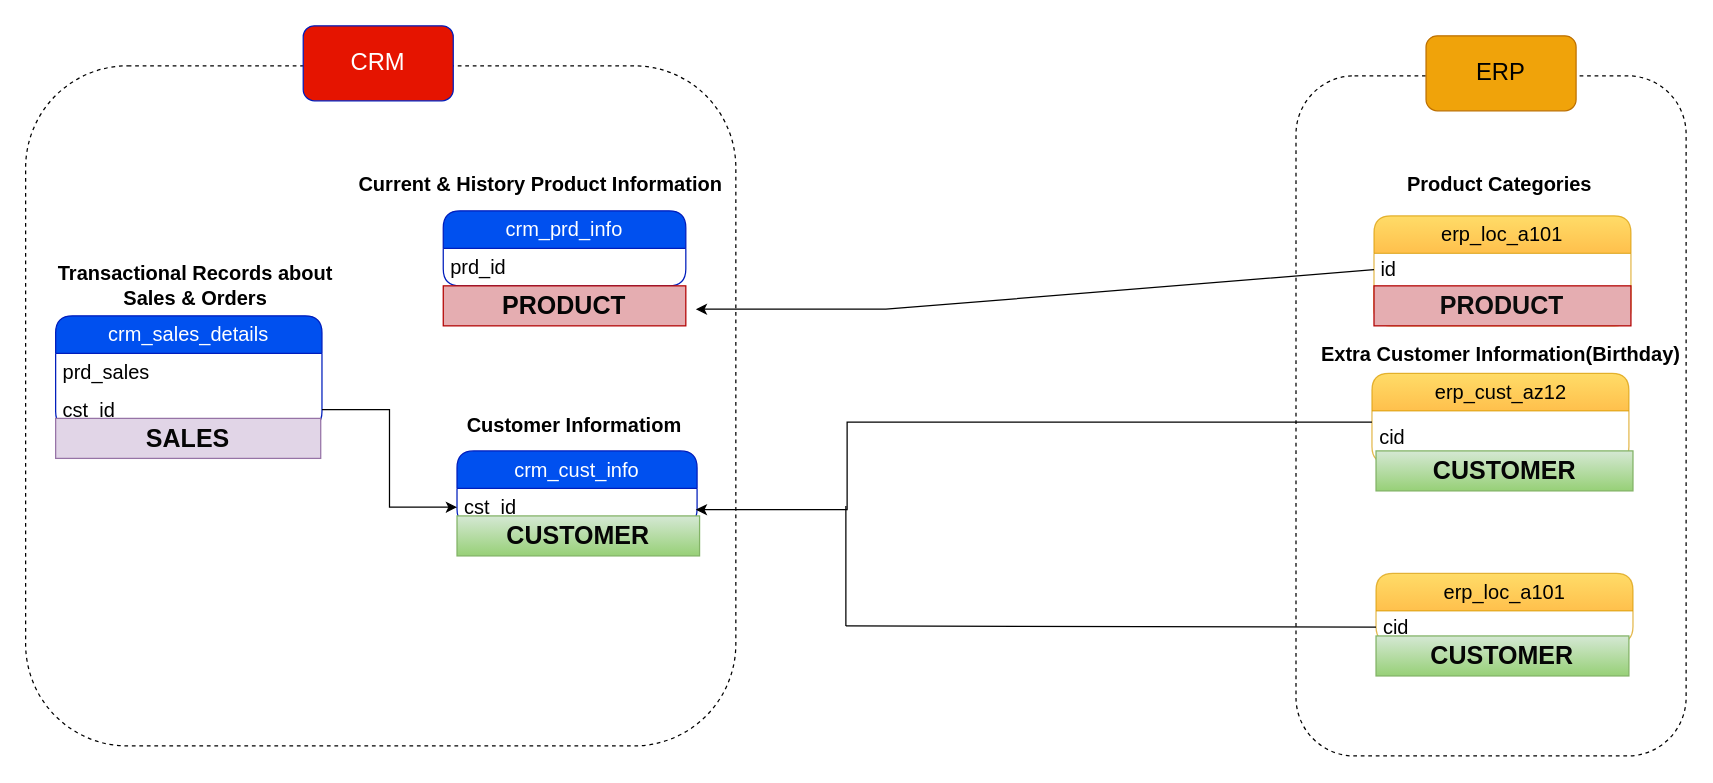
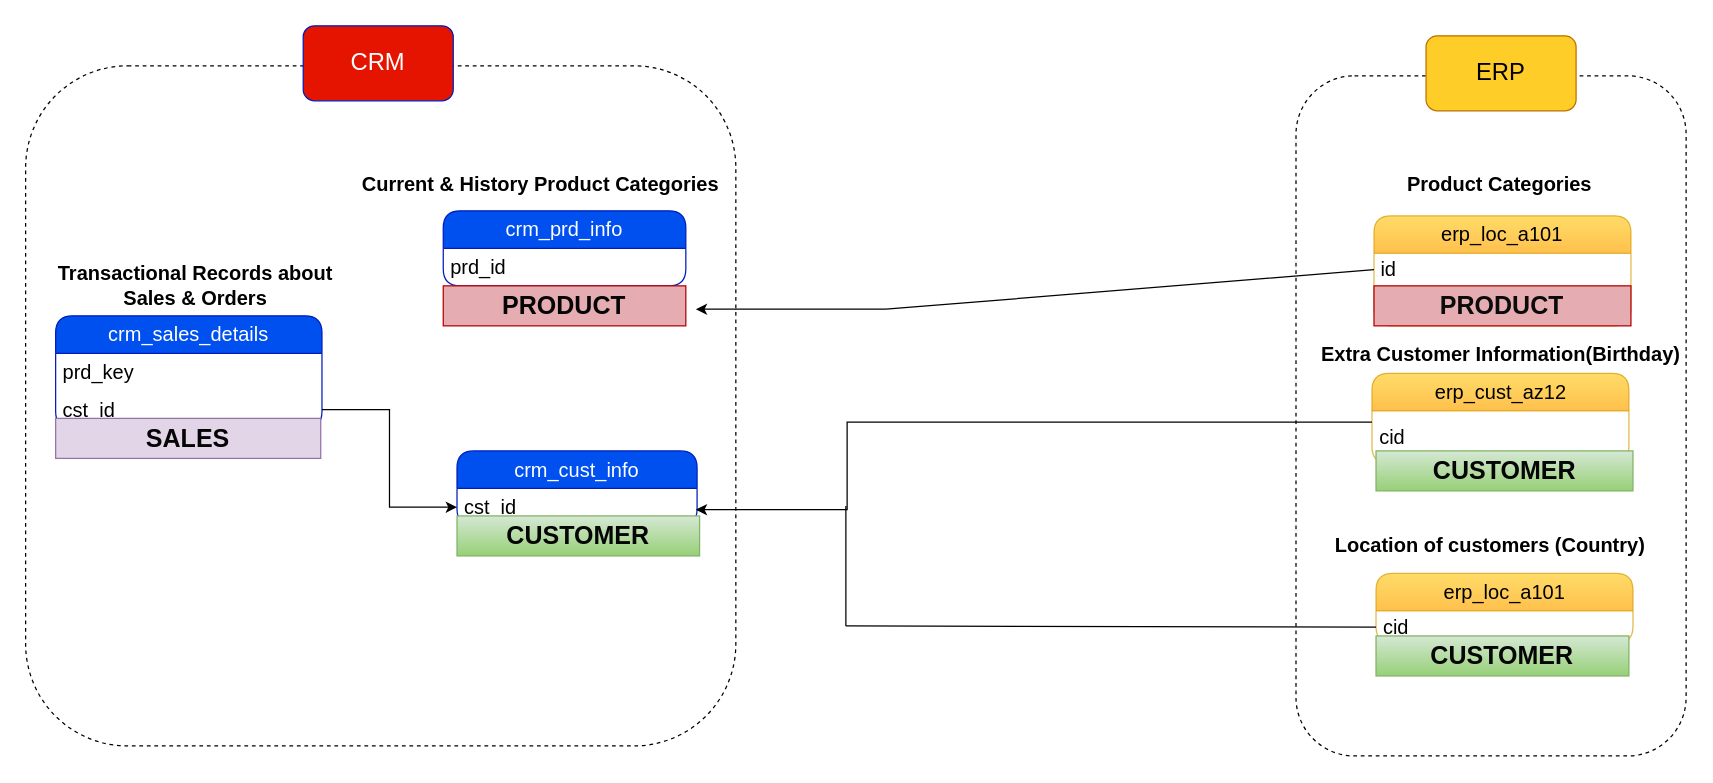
(1501, 73) -> (1501, 73)
(541, 184) -> (541, 184)
(111, 372) -> (102, 372)
(574, 424) -> none
none -> (1491, 544)
